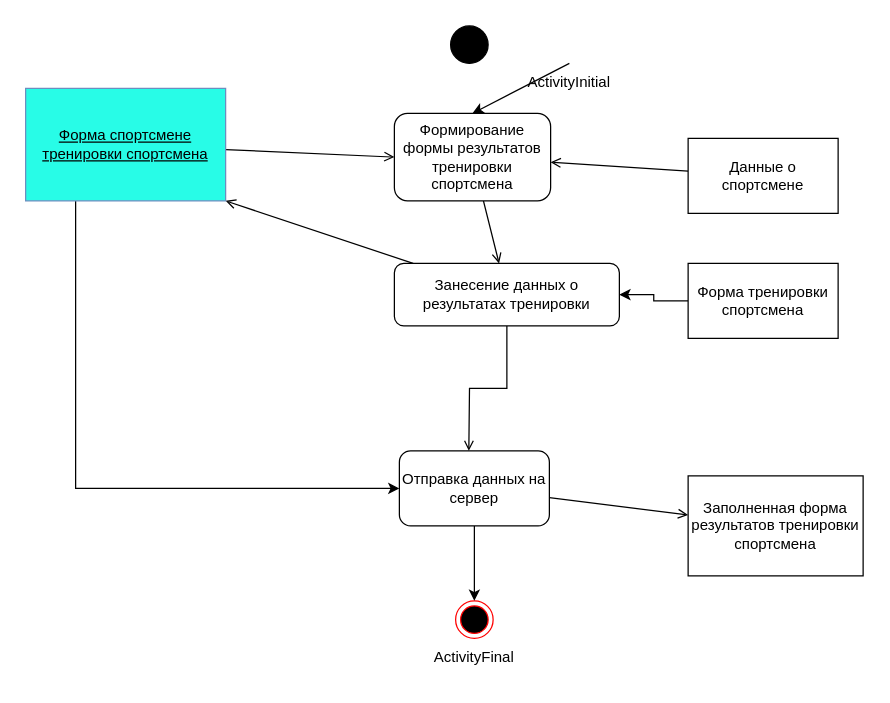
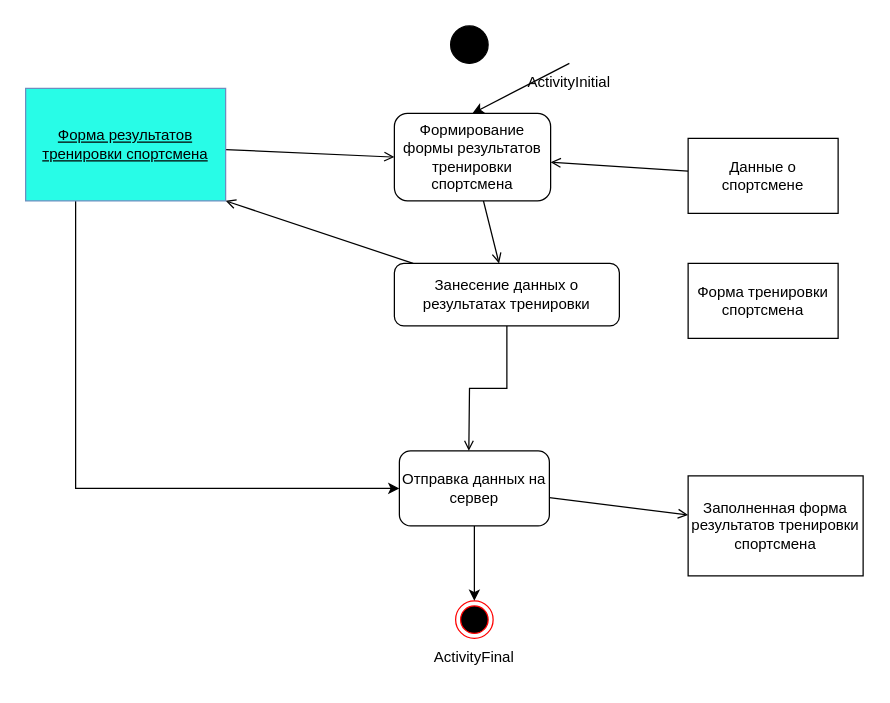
(126, 144) -> (126, 144)
(655, 301) -> none
